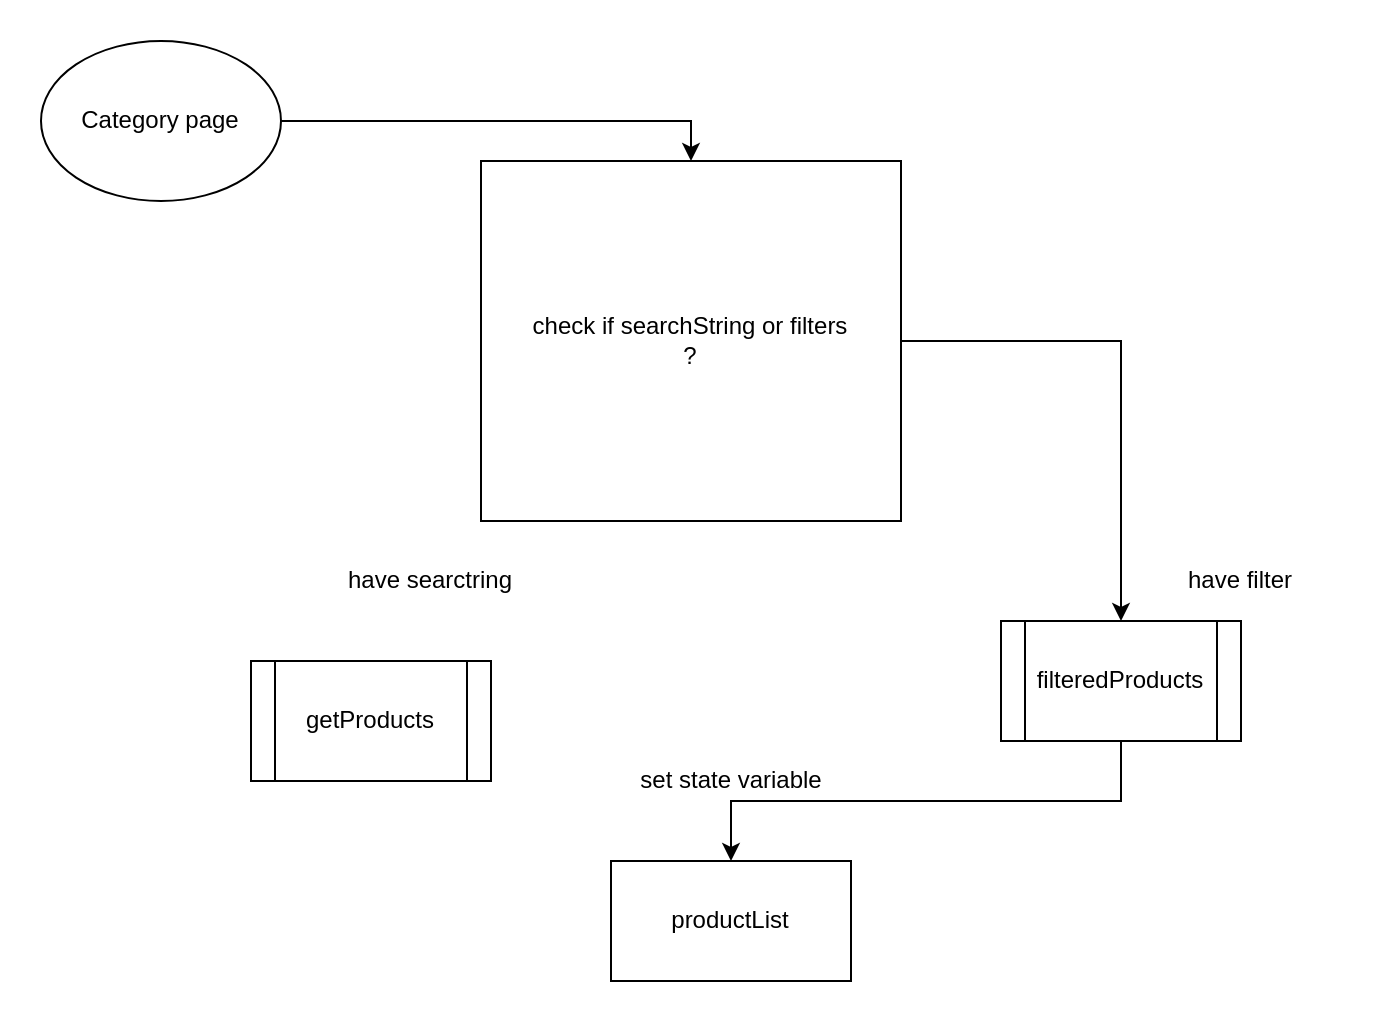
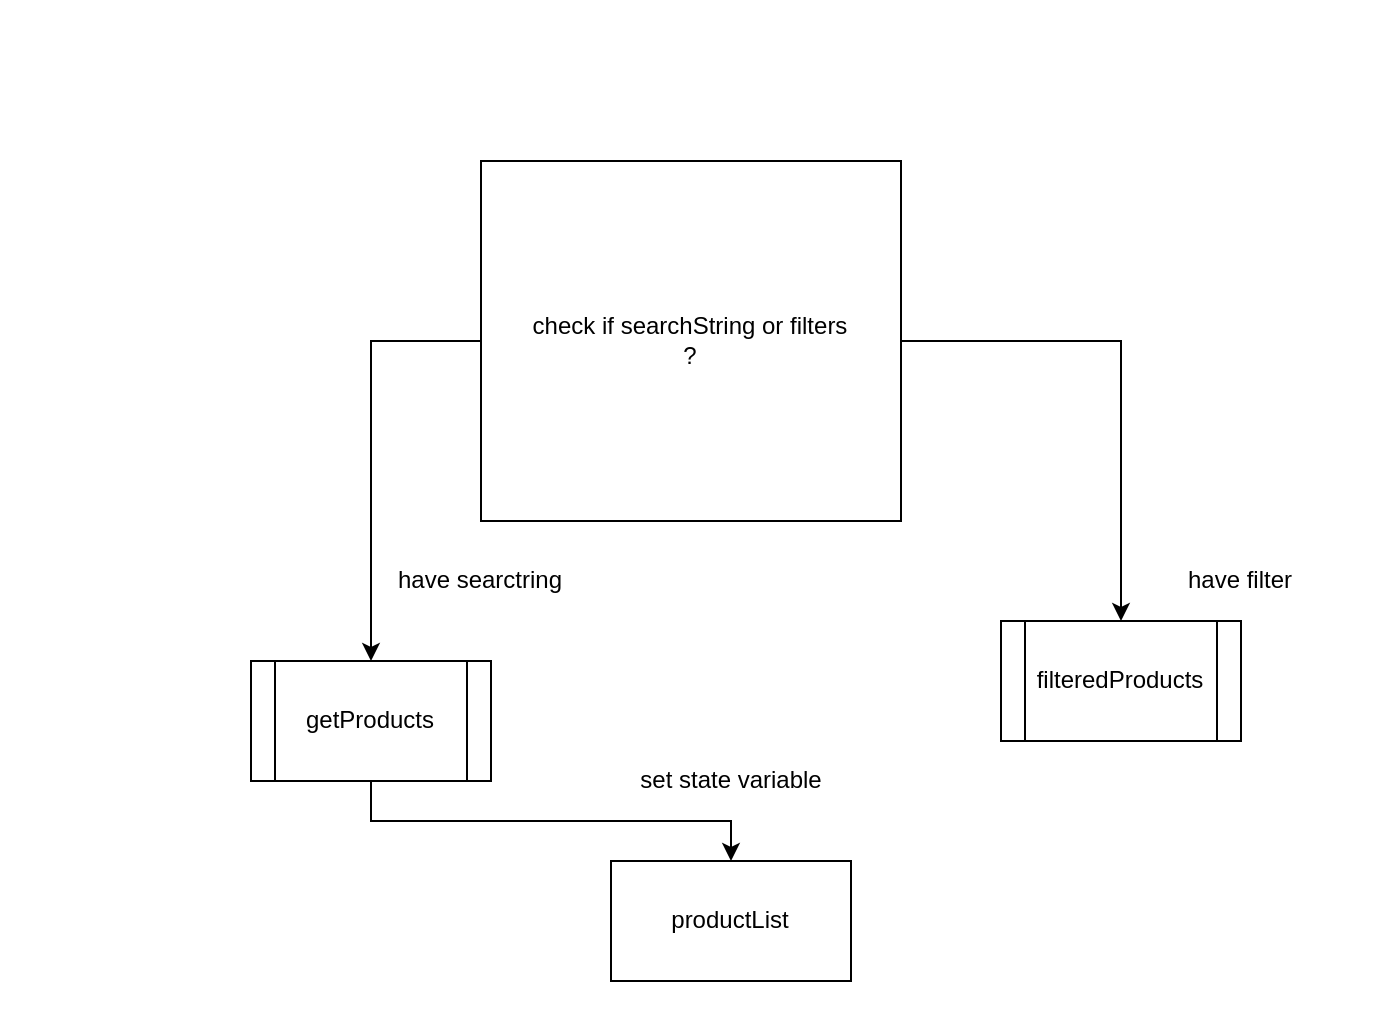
(161, 121) -> none
(499, 121) -> none
none -> (371, 439)
(431, 581) -> (481, 581)
(948, 801) -> none
none -> (529, 821)
